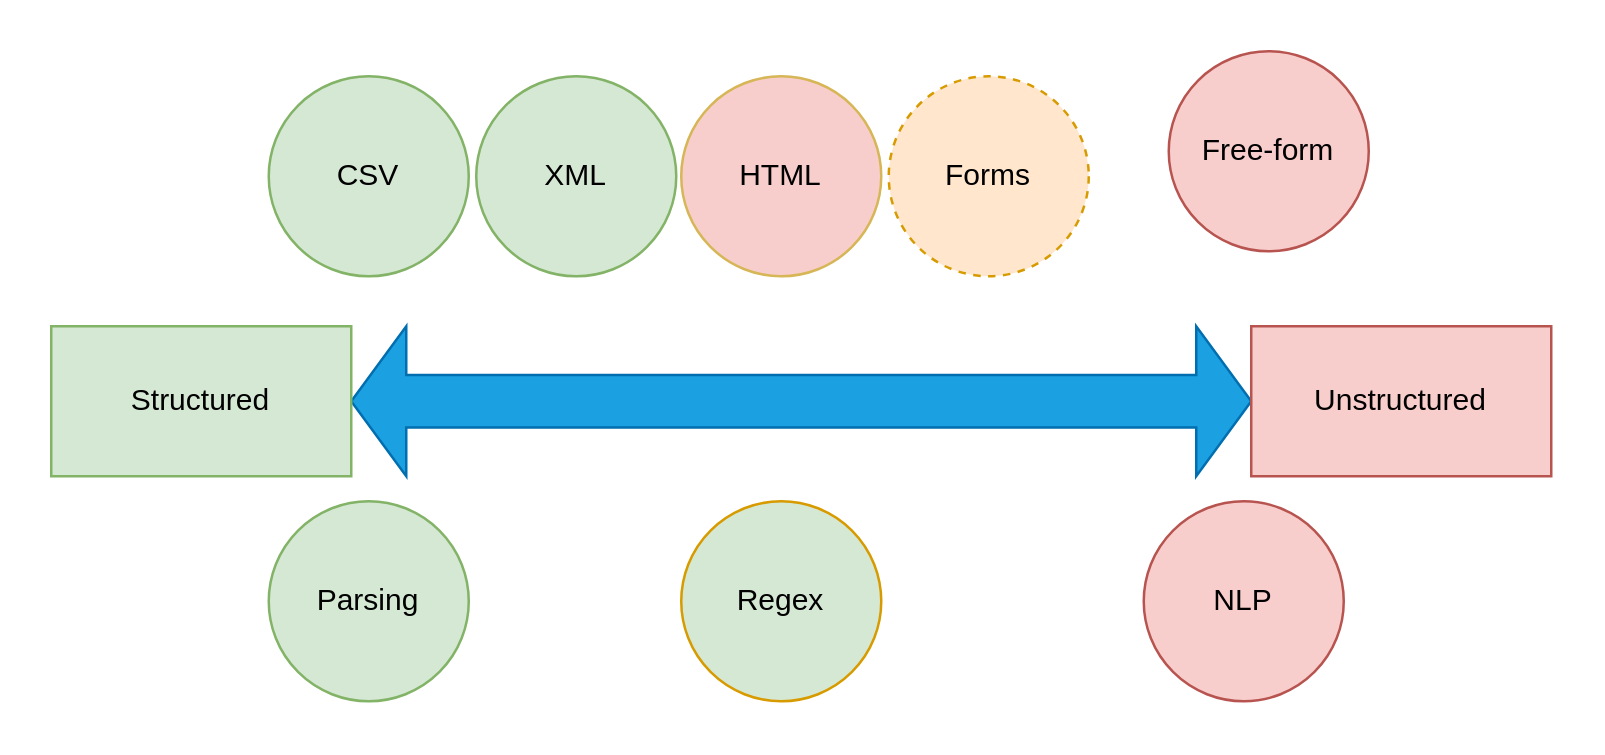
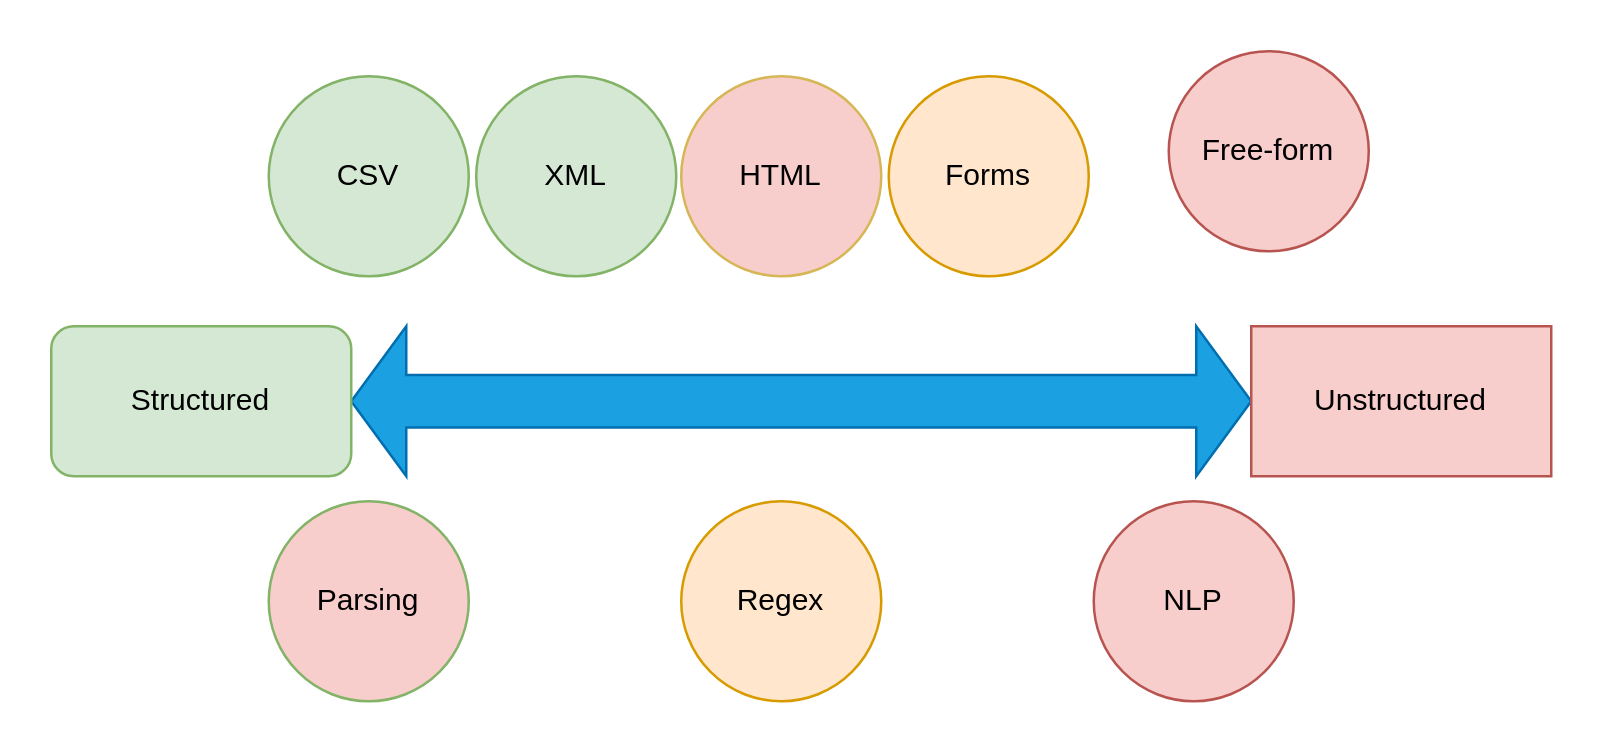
(989, 176) -> (989, 176)
(201, 401) -> (201, 401)
(369, 601) -> (369, 601)
(781, 601) -> (781, 601)
(1244, 601) -> (1194, 601)
